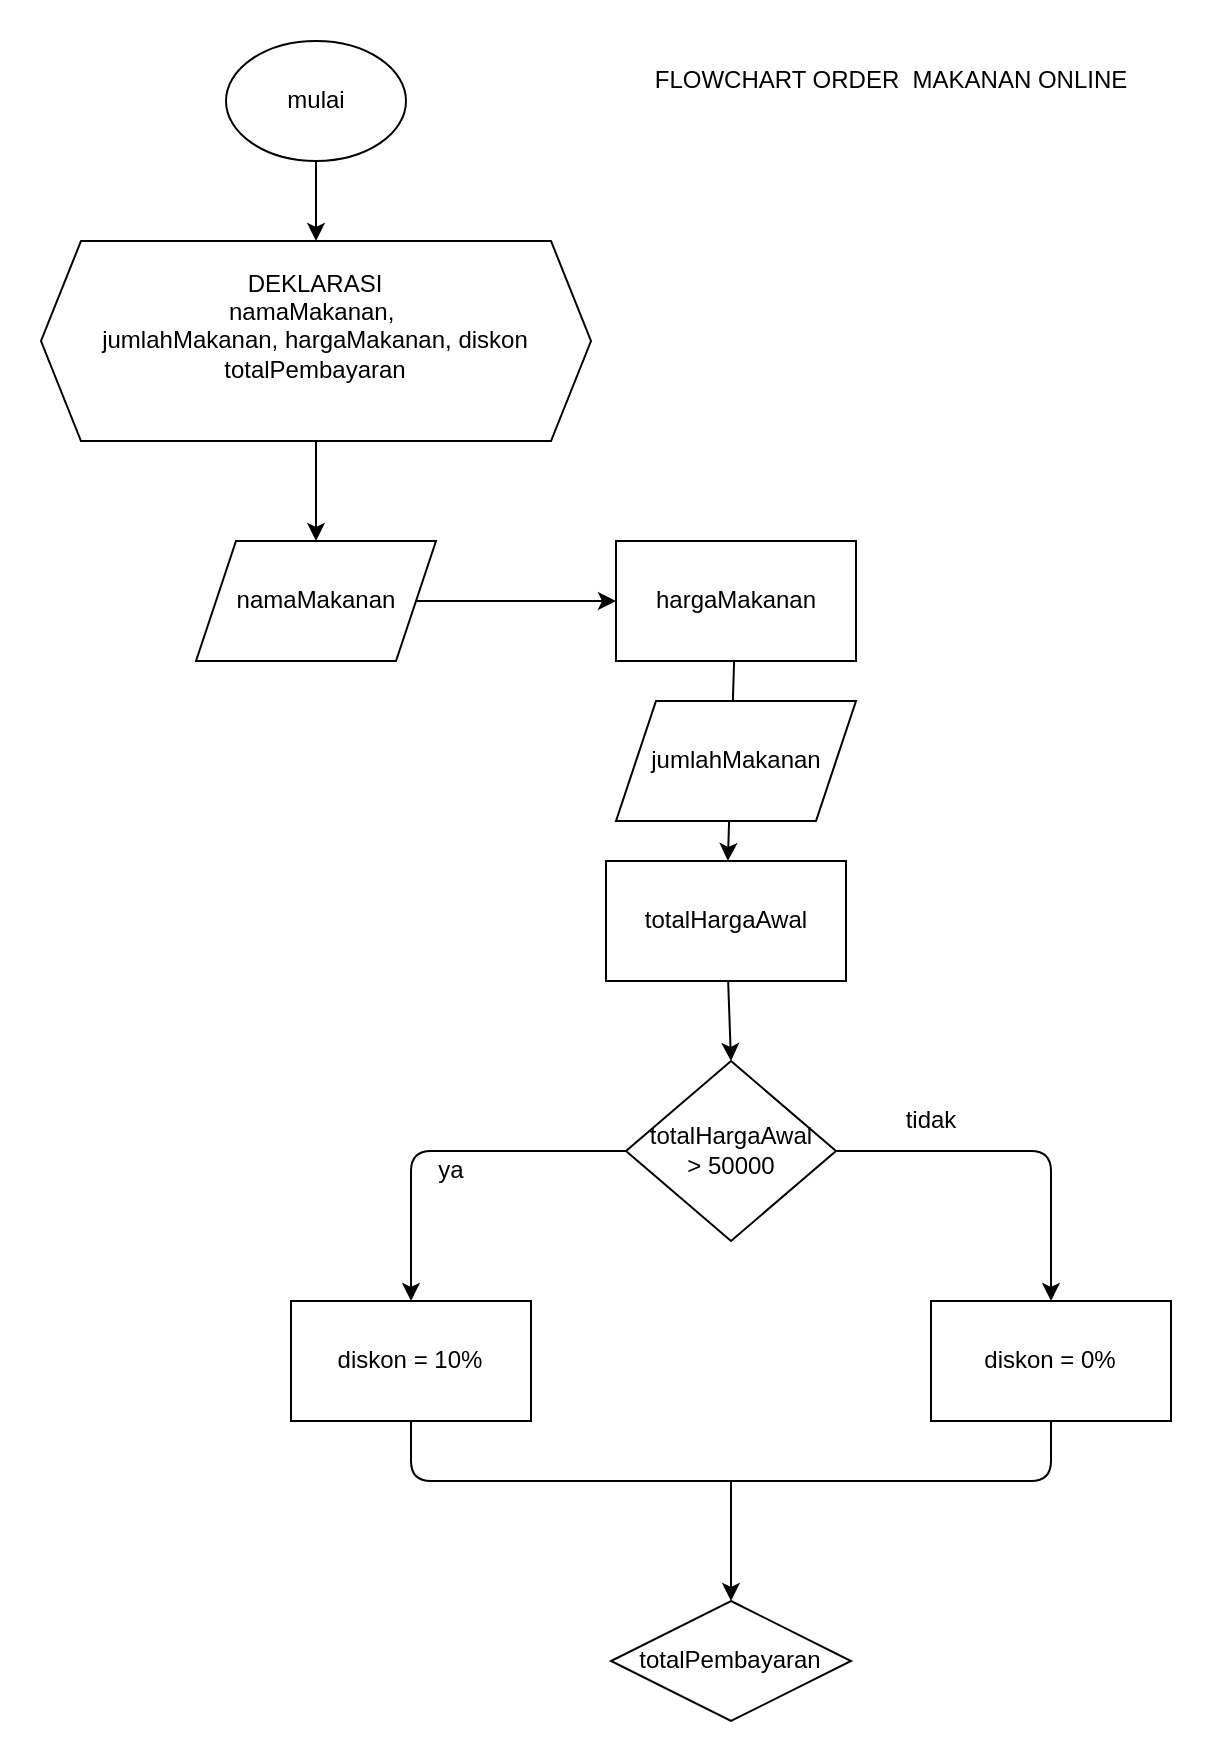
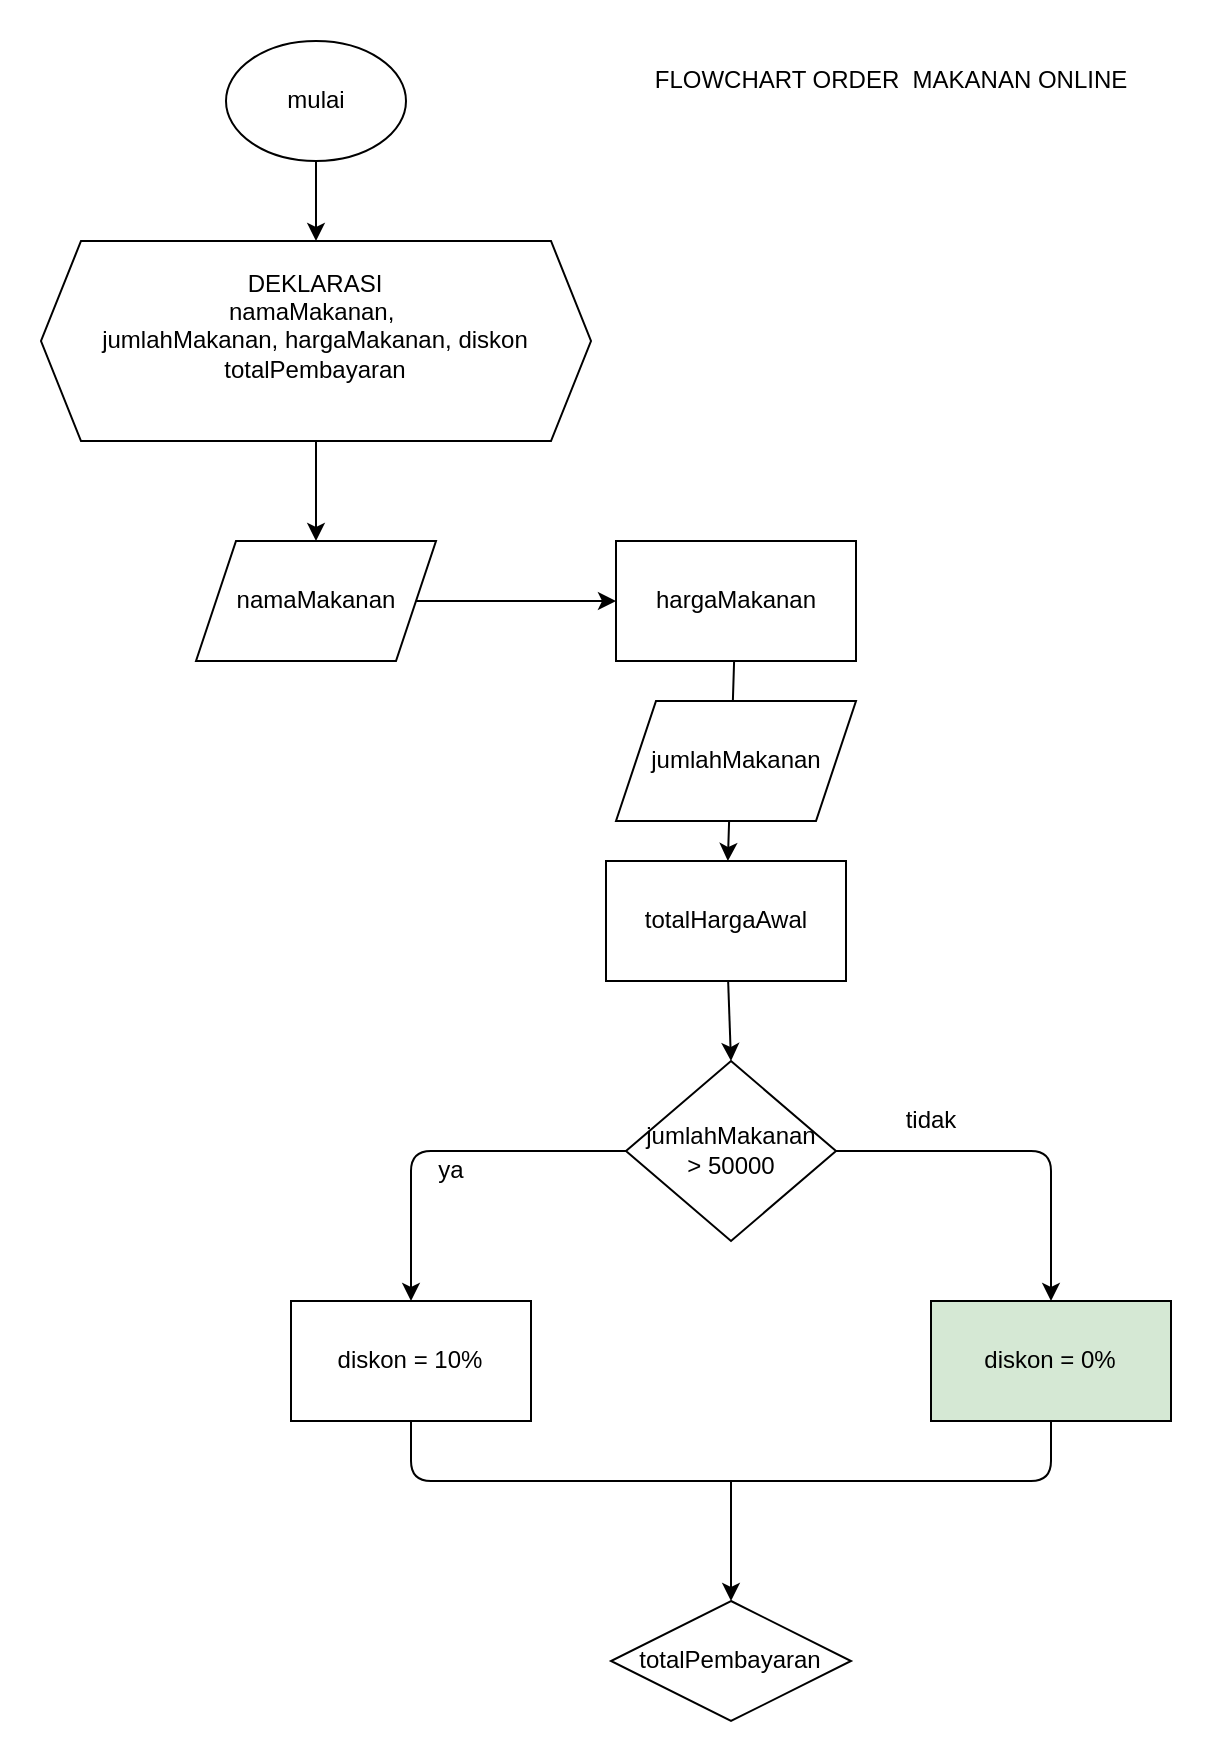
(732, 1151) -> (732, 1151)
(1051, 1361) -> (1051, 1361)
